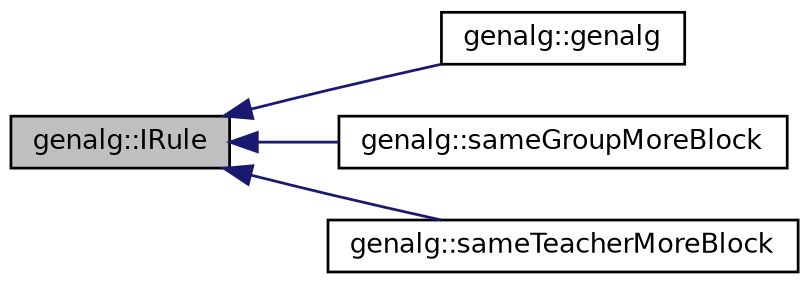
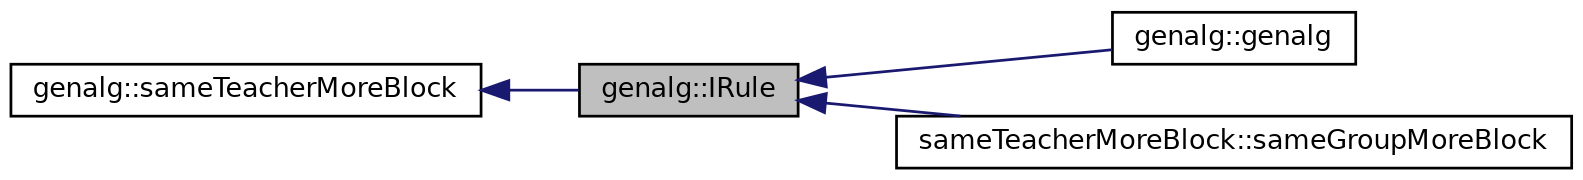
(563, 142) -> (1234, 142)
(346, 198) -> (544, 90)
